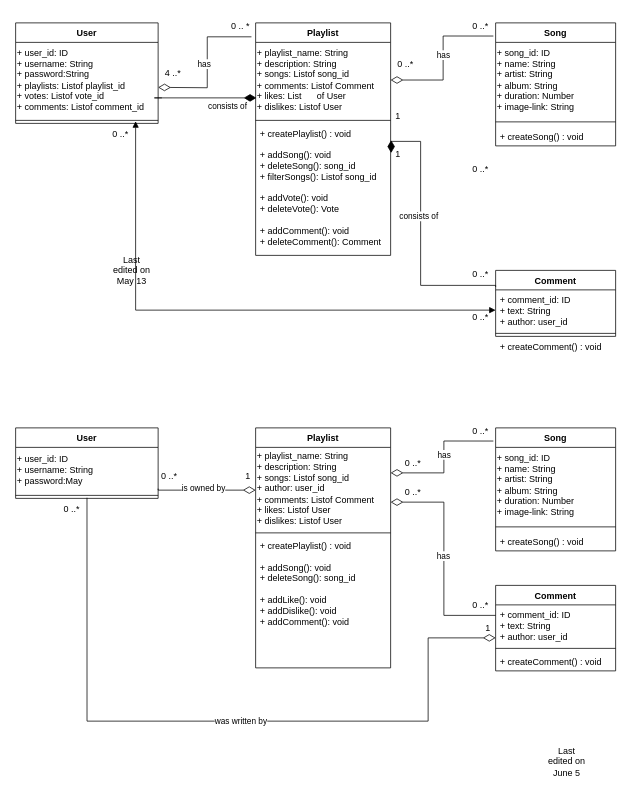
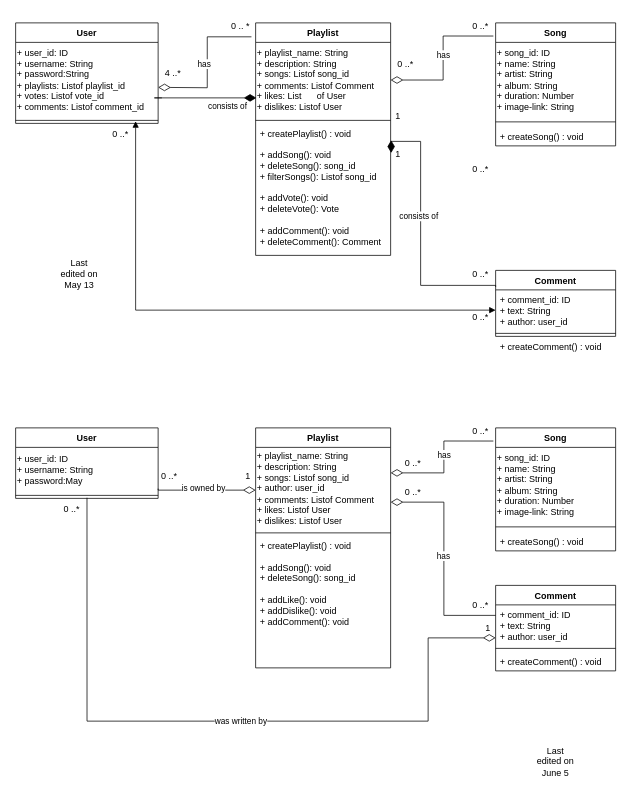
(132, 270) -> (79, 274)
(567, 762) -> (555, 762)
